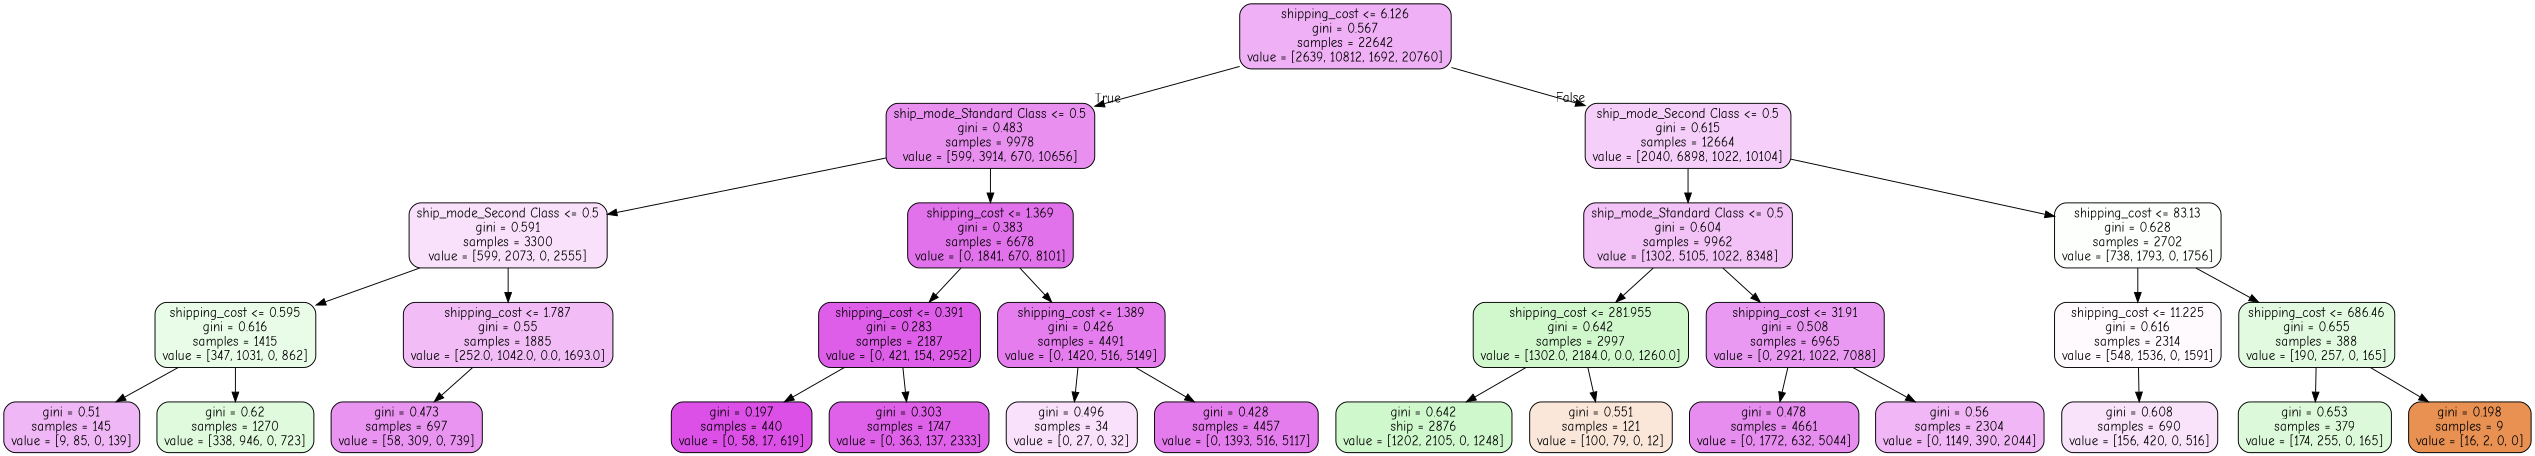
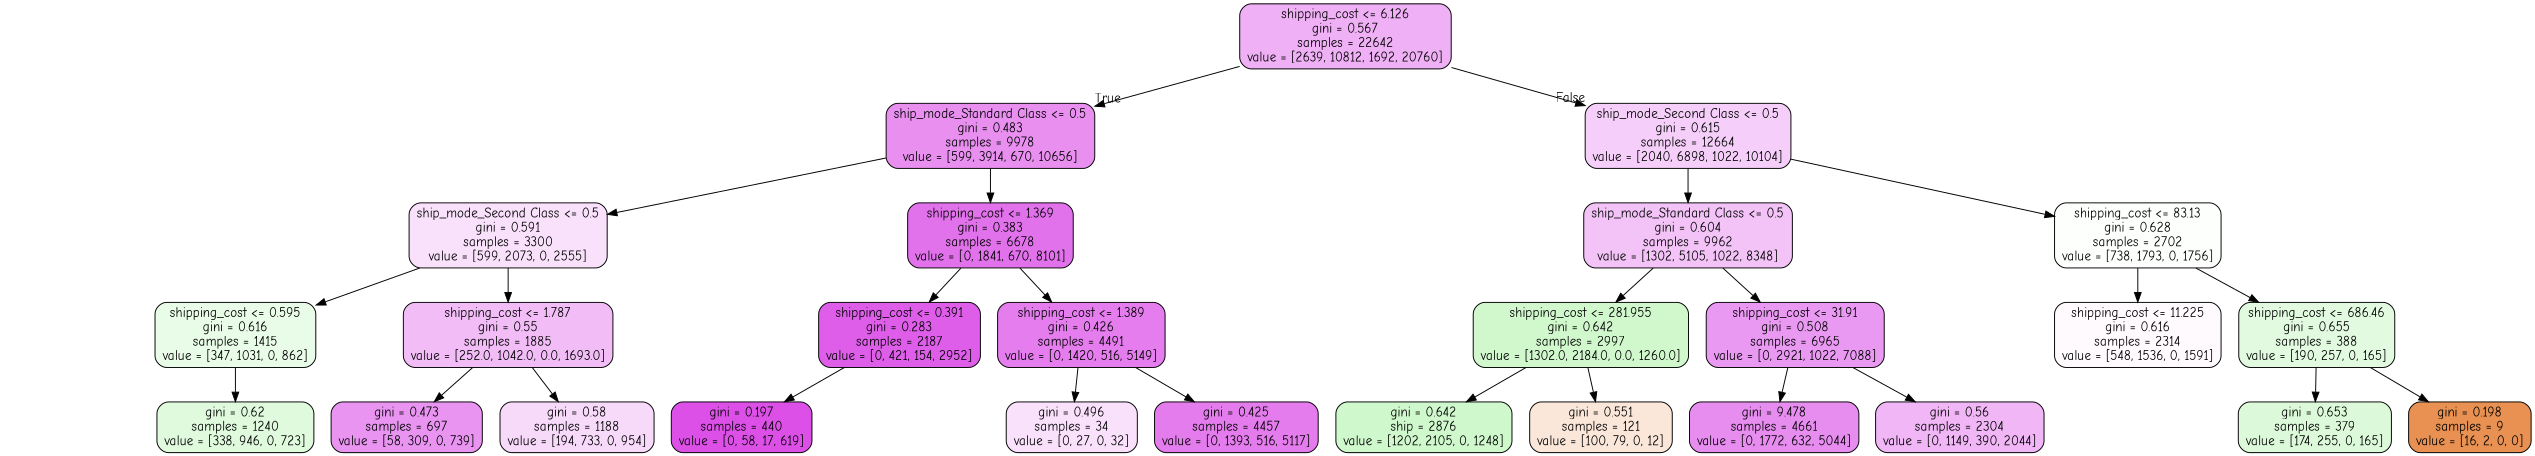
(72, 427) -> none
(235, 427) -> (235, 427)
none -> (577, 427)
(909, 427) -> none
(1236, 427) -> (1236, 427)
(1774, 427) -> (1774, 427)
(2140, 427) -> none
